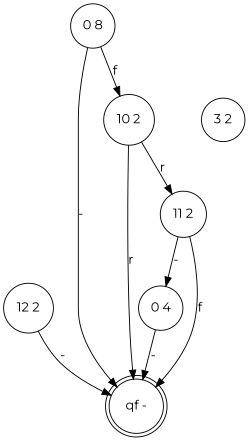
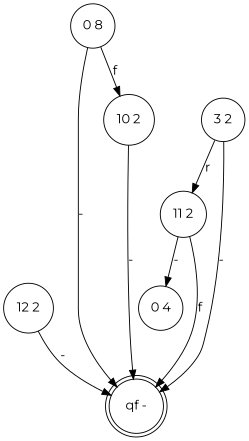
(154, 164) -> (205, 162)
(131, 260) -> (131, 260)
(150, 350) -> (217, 272)
